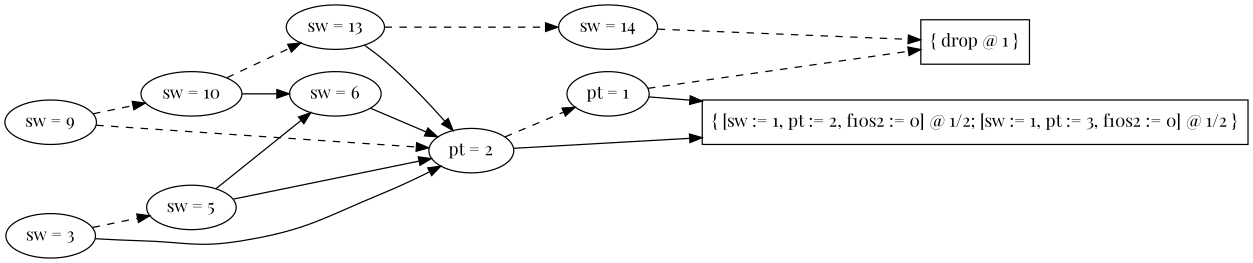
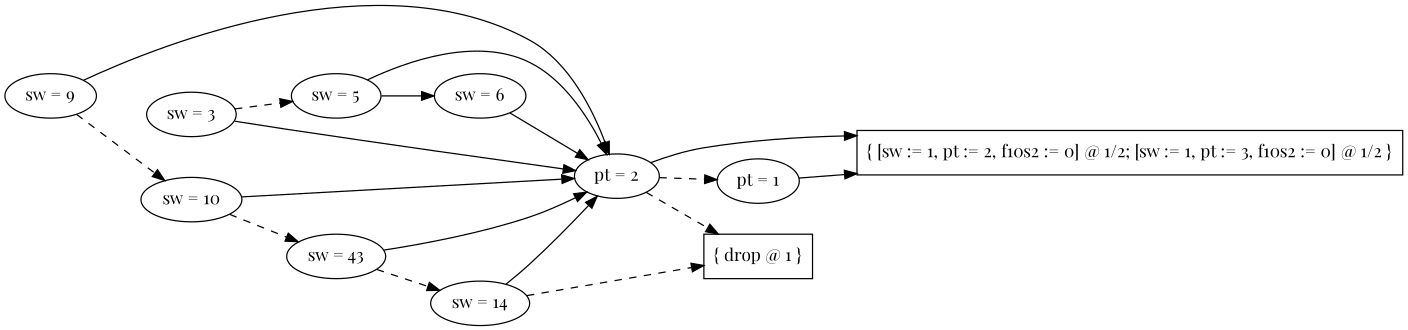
(335, 27) -> (336, 256)
(778, 70) -> (677, 210)
(259, 94) -> (402, 188)
(256, 136) -> (368, 7)
none -> (549, 246)
